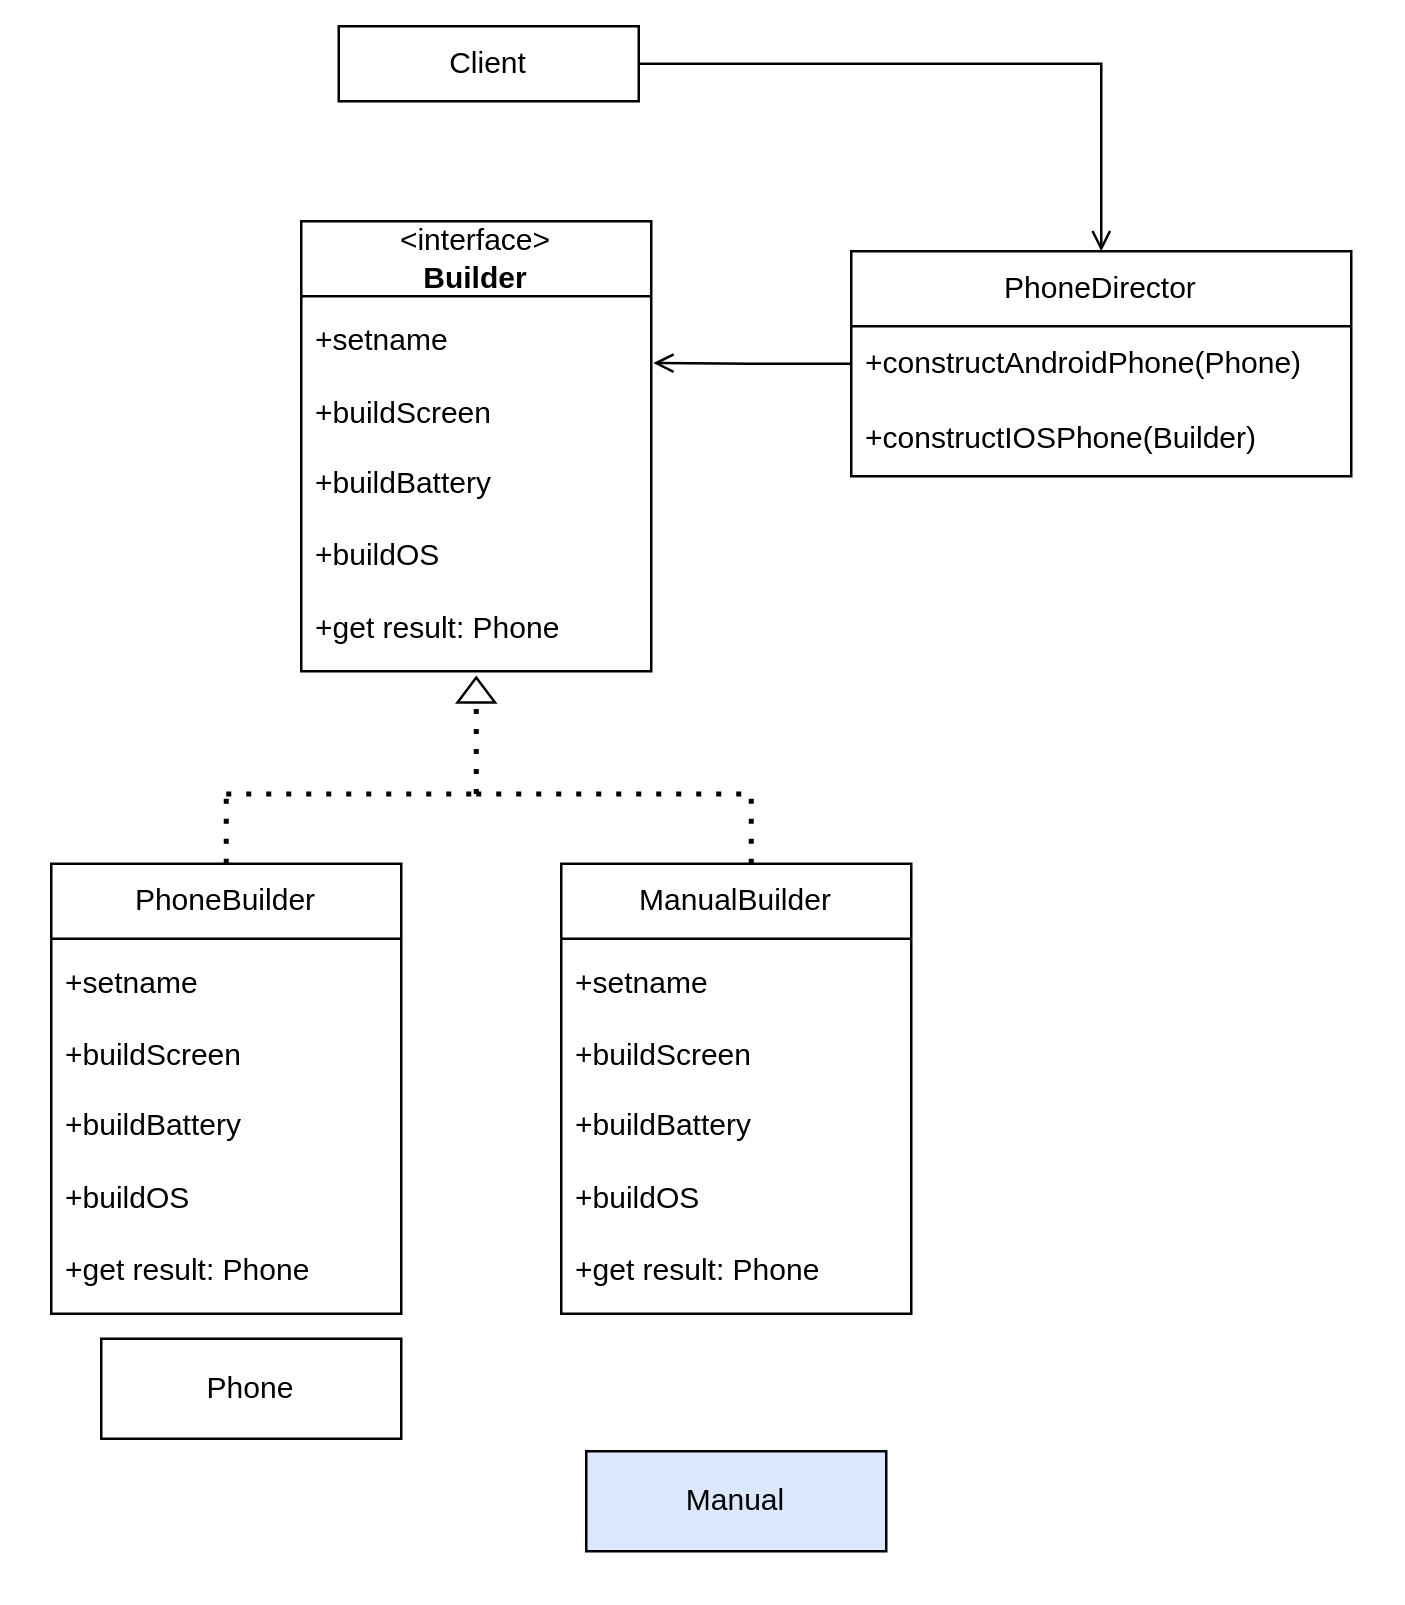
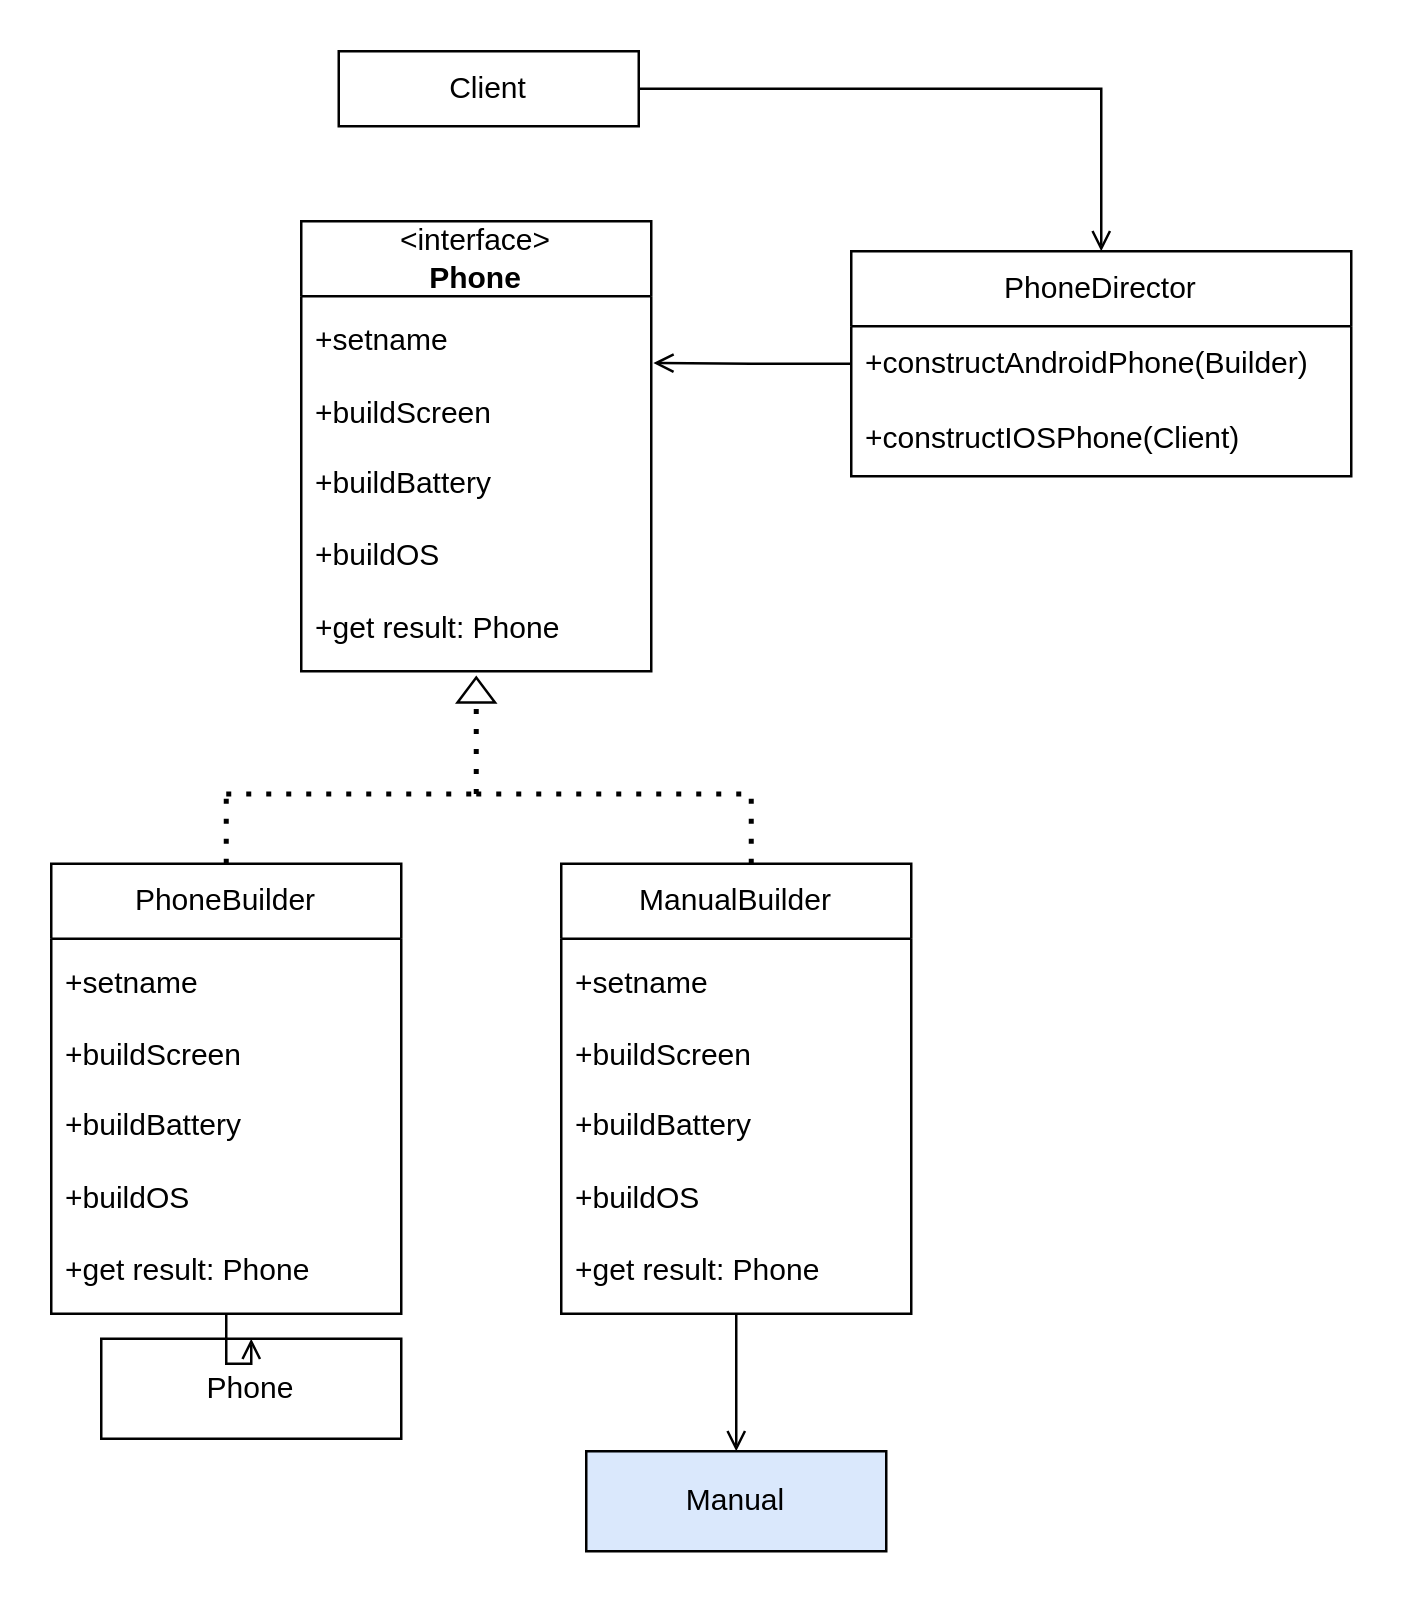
(489, 64) -> (489, 89)
(476, 259) -> (476, 259)
(1104, 364) -> (1104, 364)
(1085, 439) -> (1077, 439)
none -> (226, 1363)
none -> (736, 1381)
